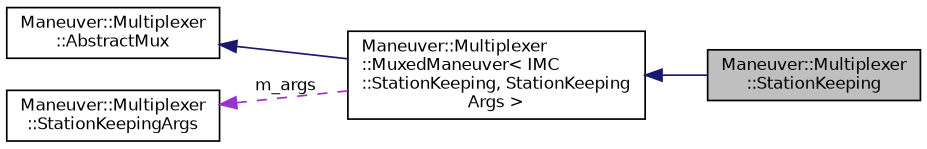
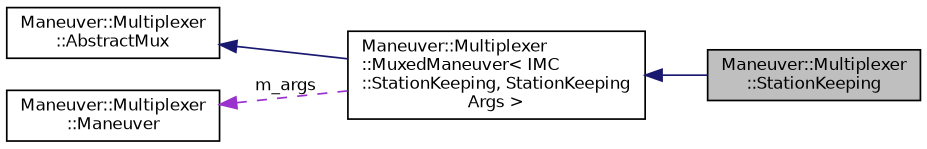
(113, 116) -> (113, 116)
